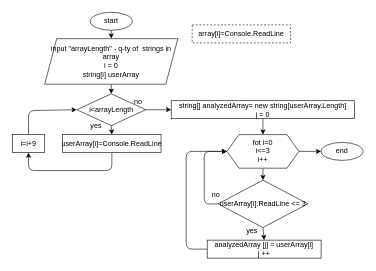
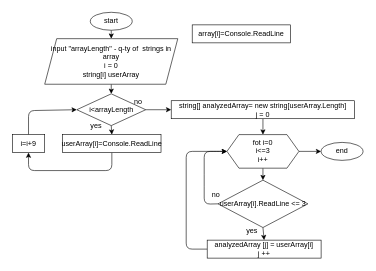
(242, 34) -> (242, 34)
